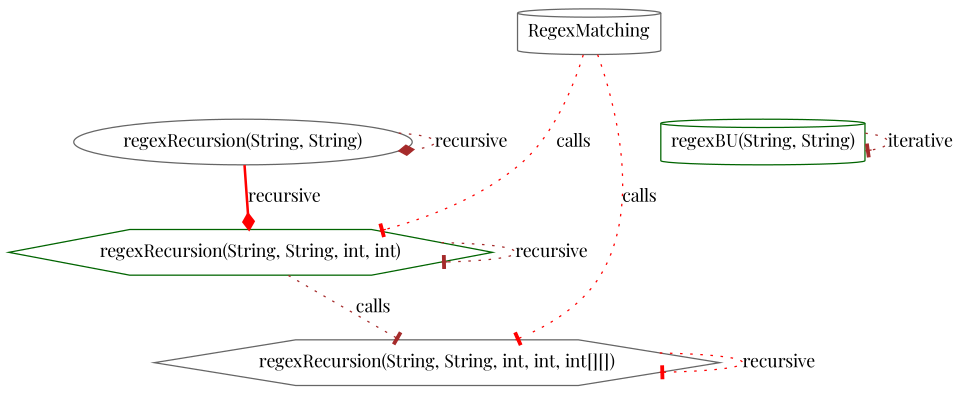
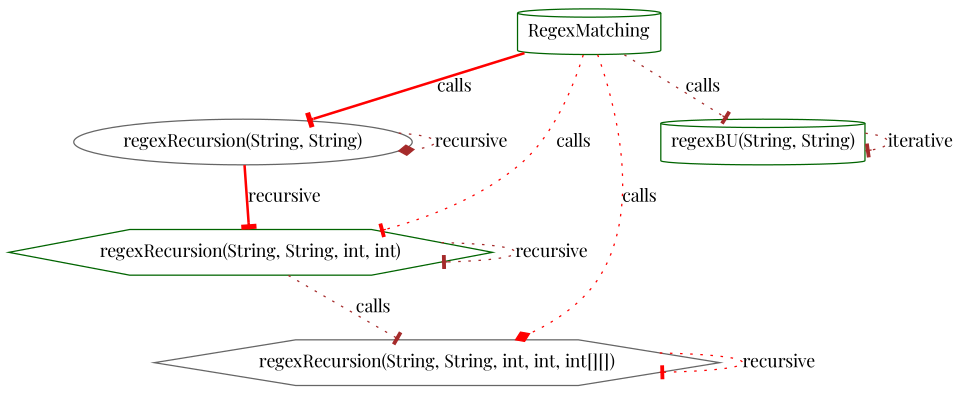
(589, 32) -> (589, 32)
none -> (673, 85)
none -> (419, 86)
(247, 194) -> (247, 194)
(621, 212) -> (621, 212)
